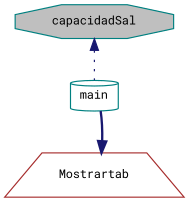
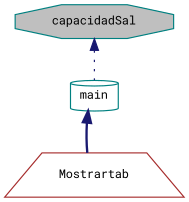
(102, 126) -> (87, 138)
